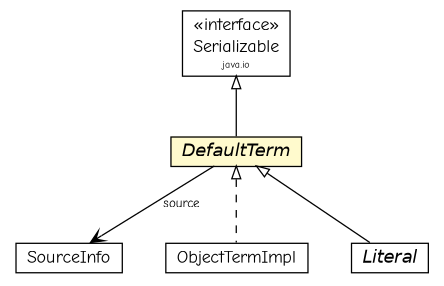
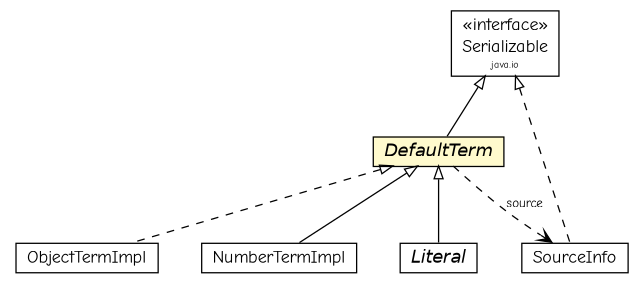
none -> (545, 165)
(158, 201) -> (495, 203)
none -> (279, 257)
